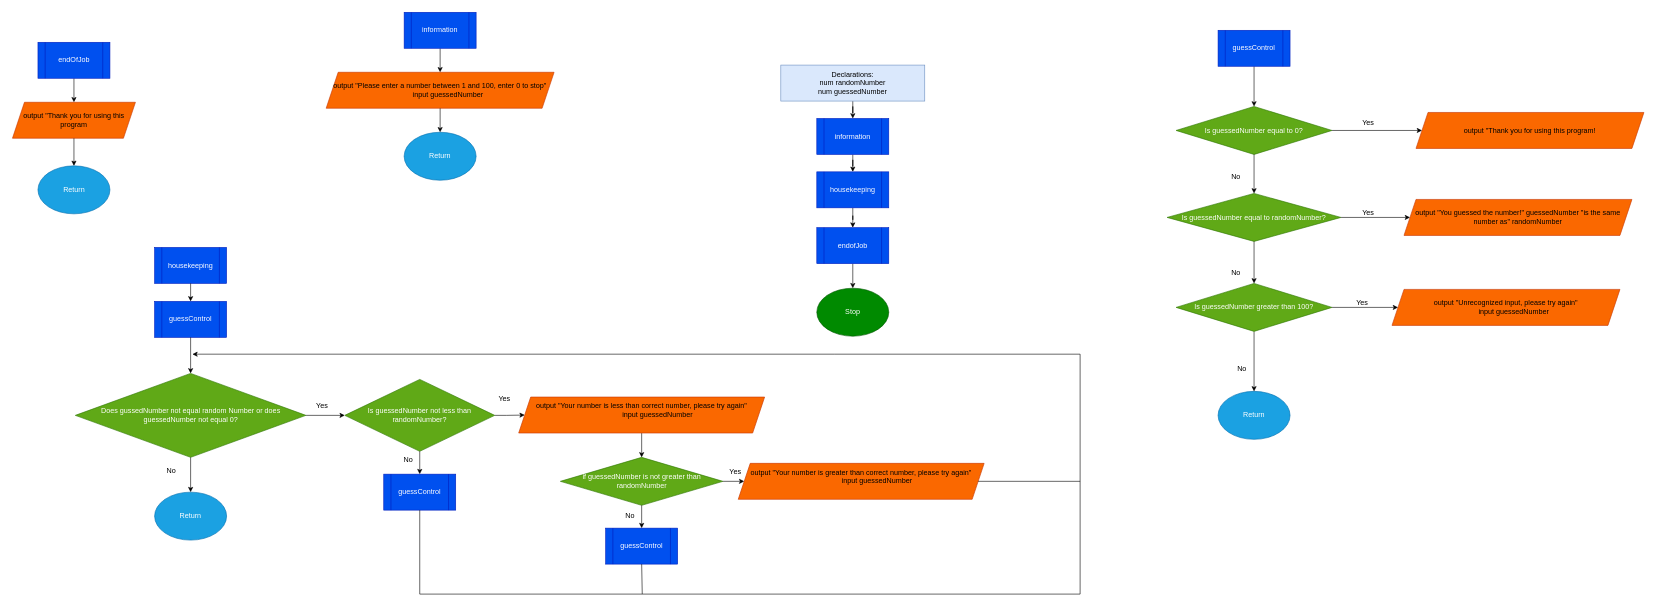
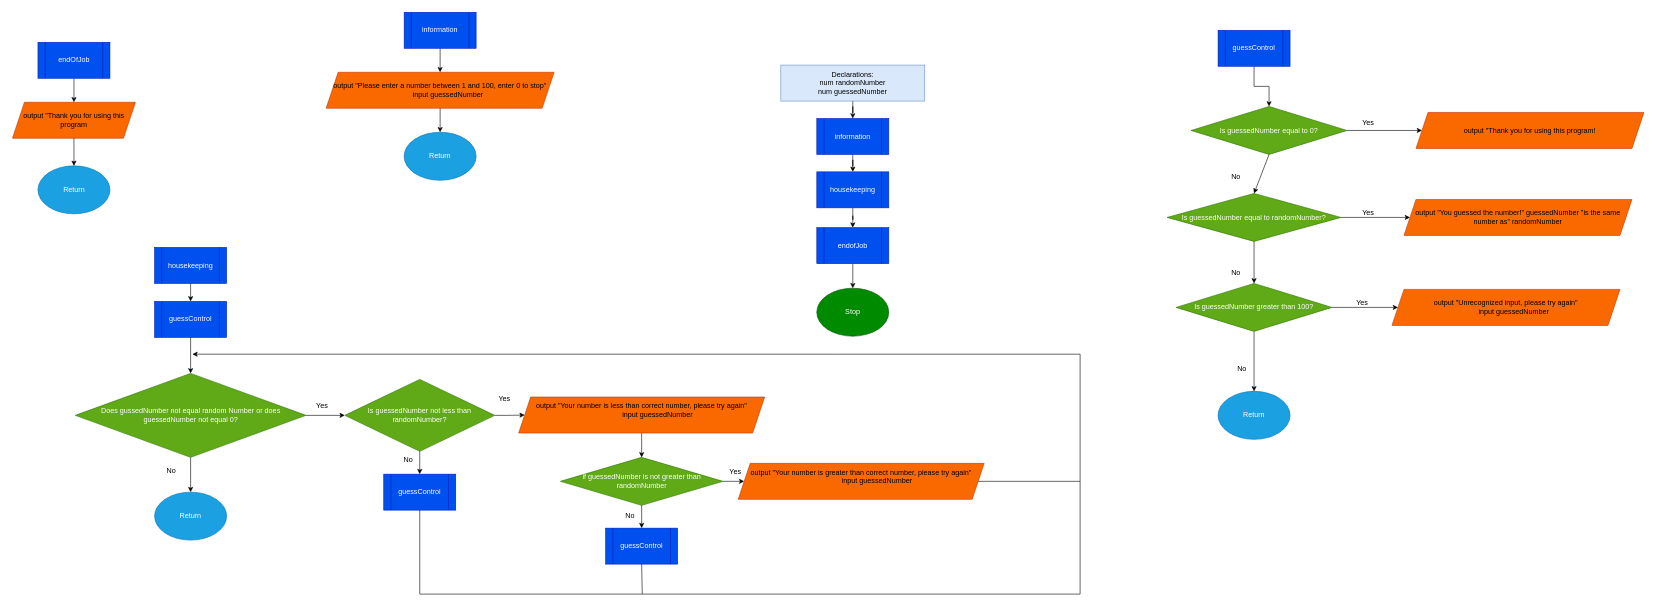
(1254, 131) -> (1269, 131)
